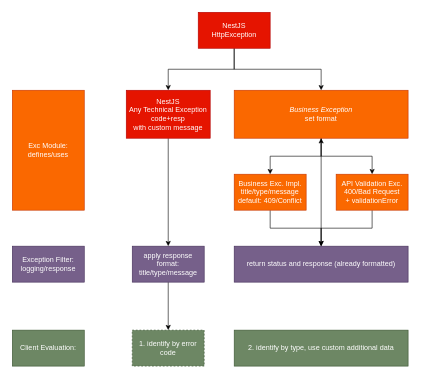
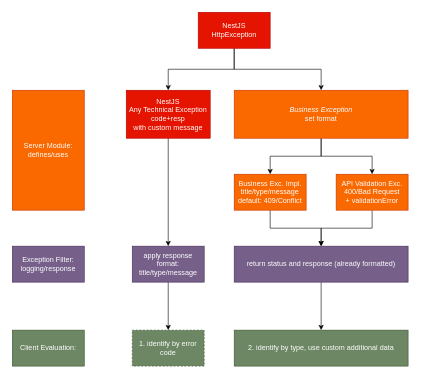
(48, 150) -> (48, 150)
(321, 192) -> (321, 324)
